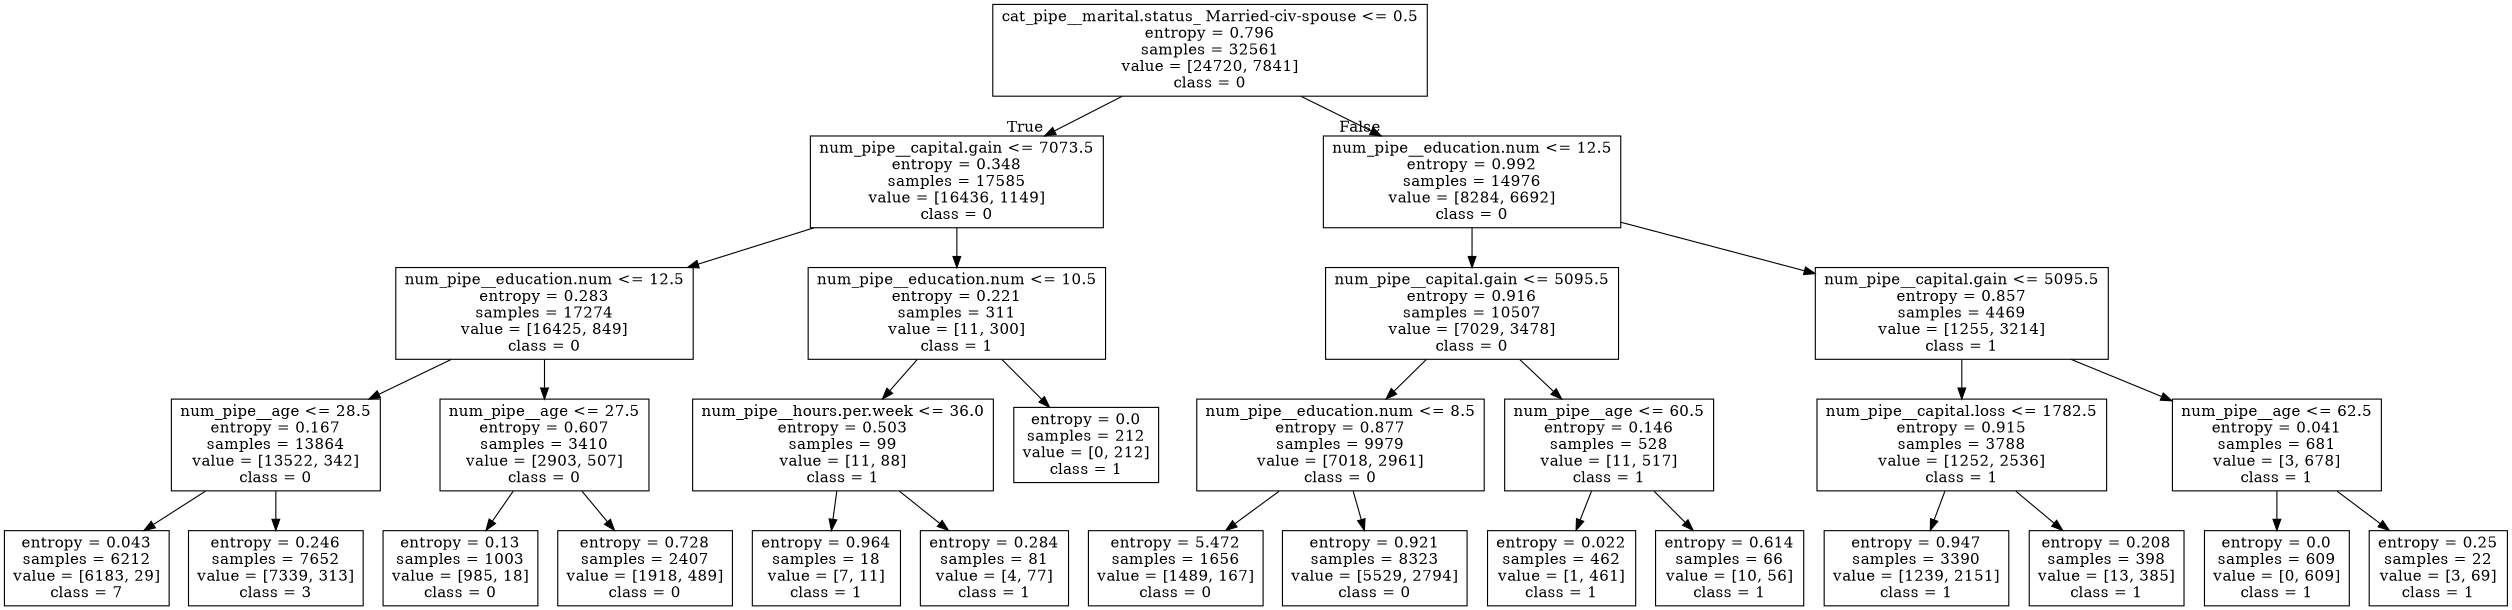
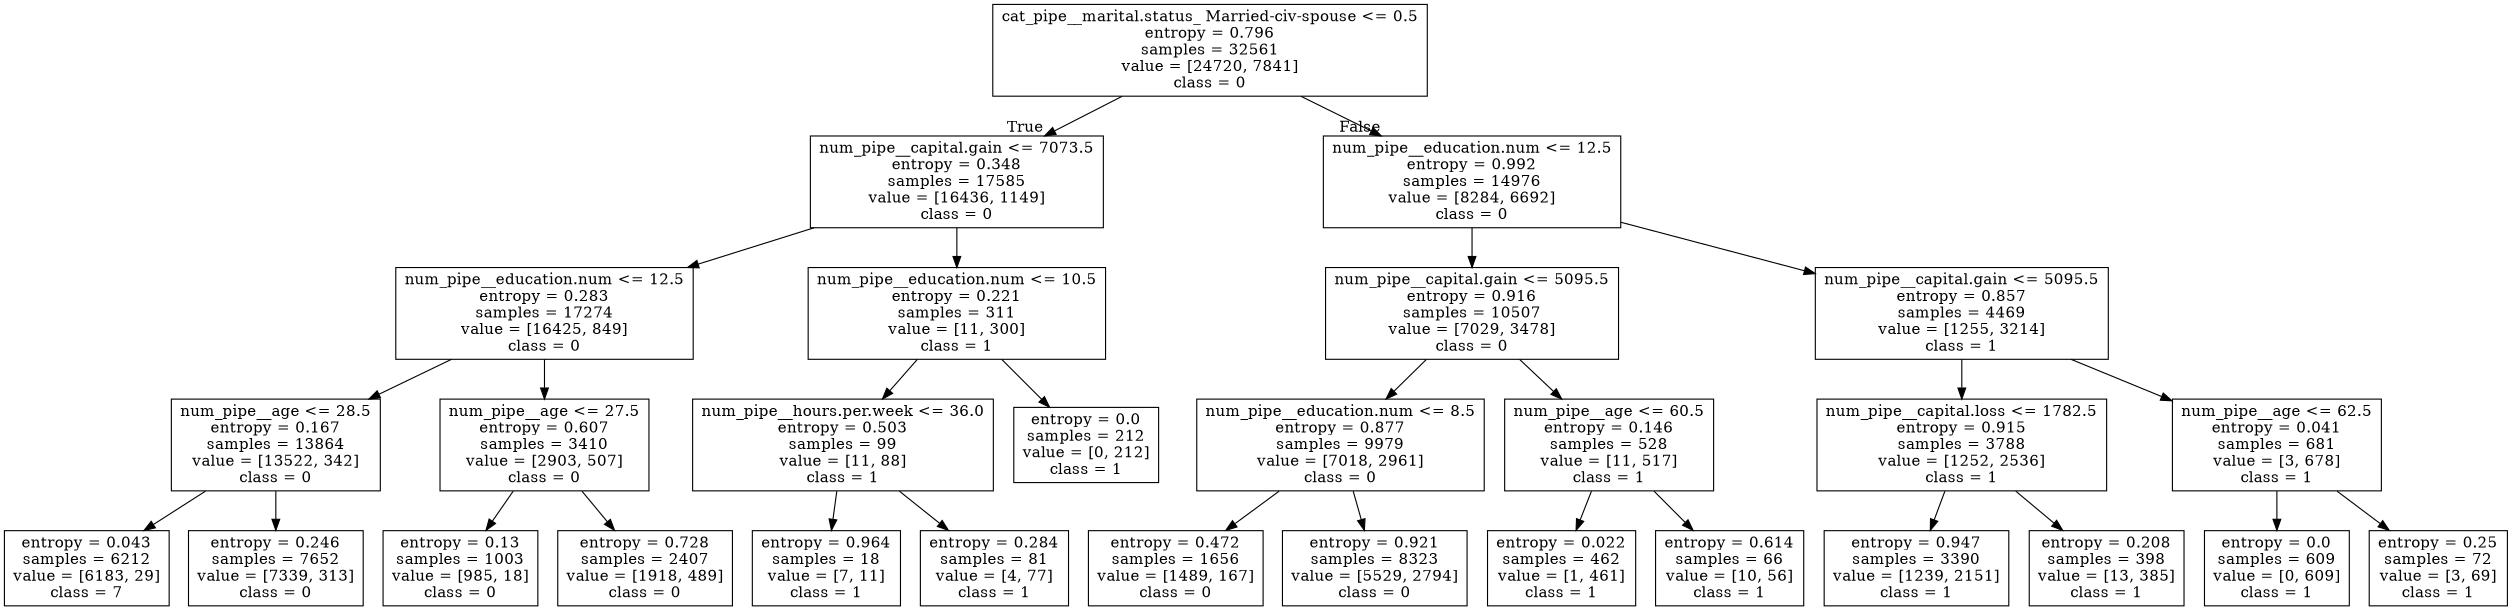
(276, 568) -> (276, 568)
(1176, 568) -> (1176, 568)
(2438, 568) -> (2438, 568)
